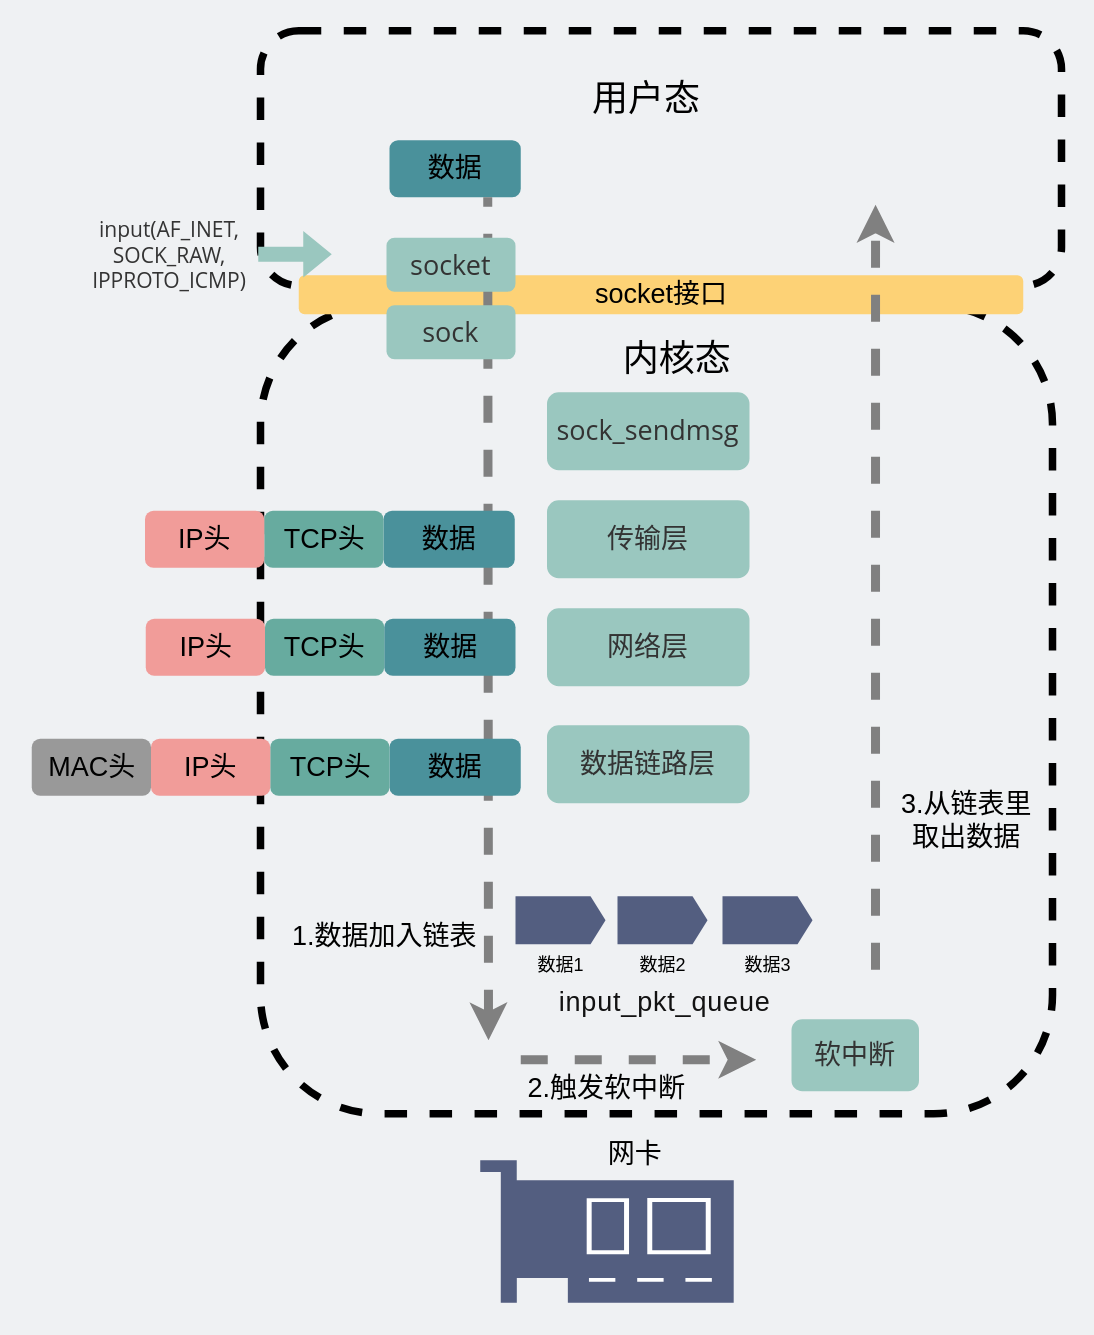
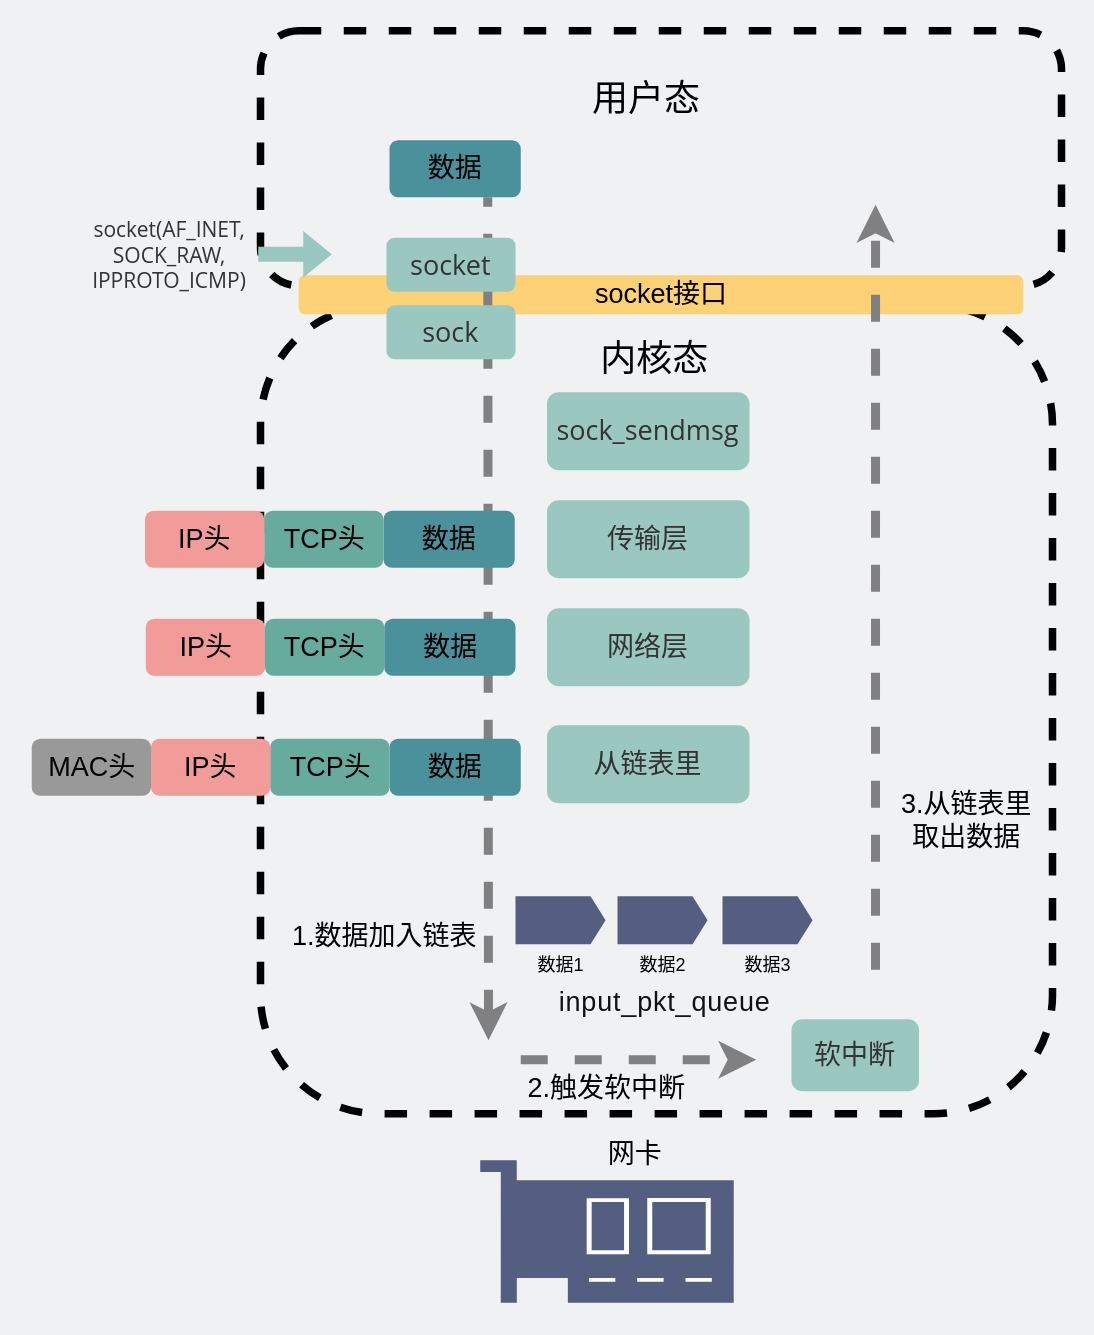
(170, 256) -> (170, 256)
(677, 359) -> (655, 359)
(648, 764) -> (648, 764)
